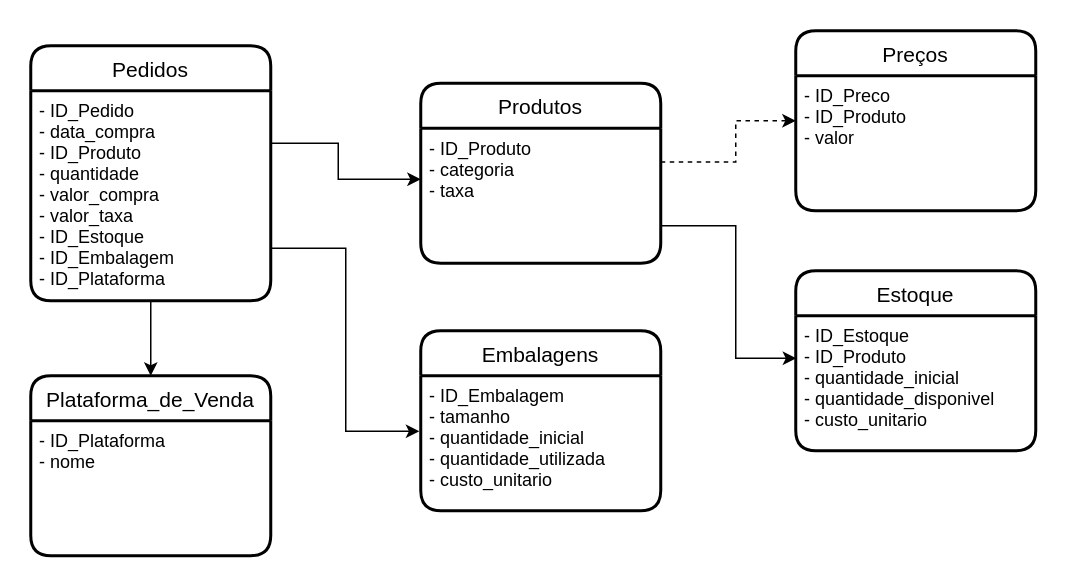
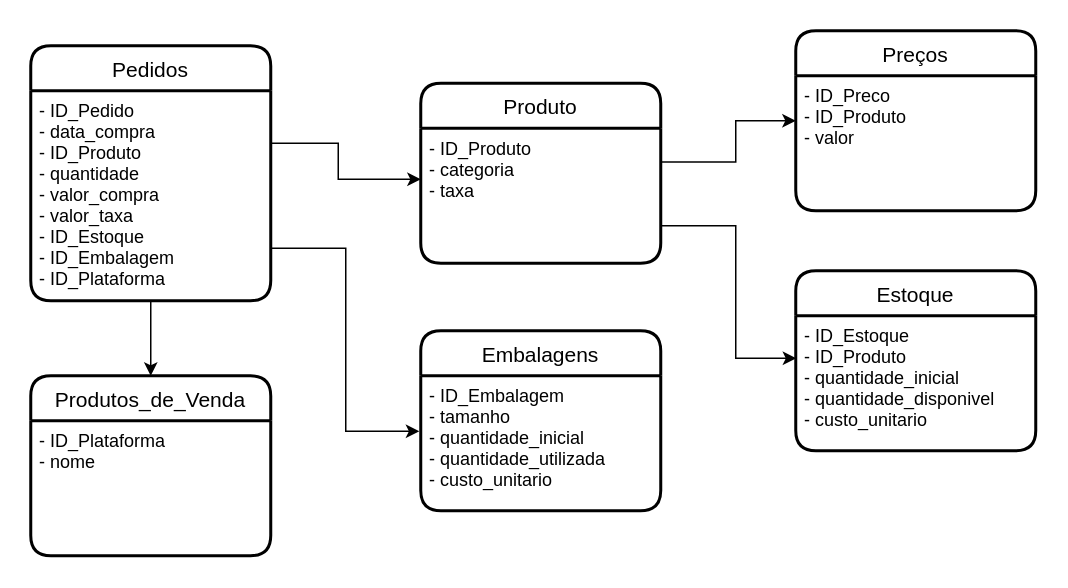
(540, 107) -> (540, 107)
(736, 155) -> (736, 155)
(150, 400) -> (150, 400)
